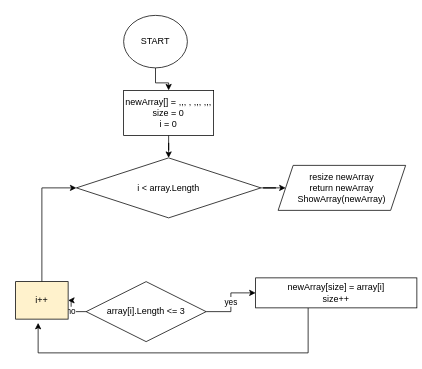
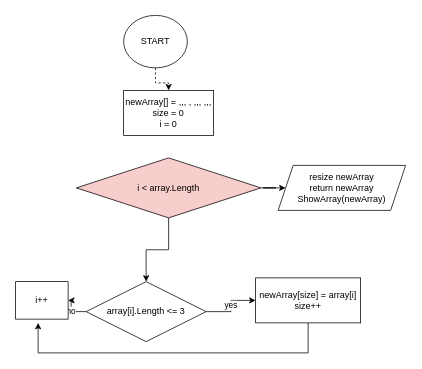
(155, 83) -> (155, 83)
(168, 149) -> none
(69, 188) -> none
(168, 188) -> (168, 188)
none -> (168, 246)
(336, 293) -> (308, 300)
(42, 300) -> (42, 300)
